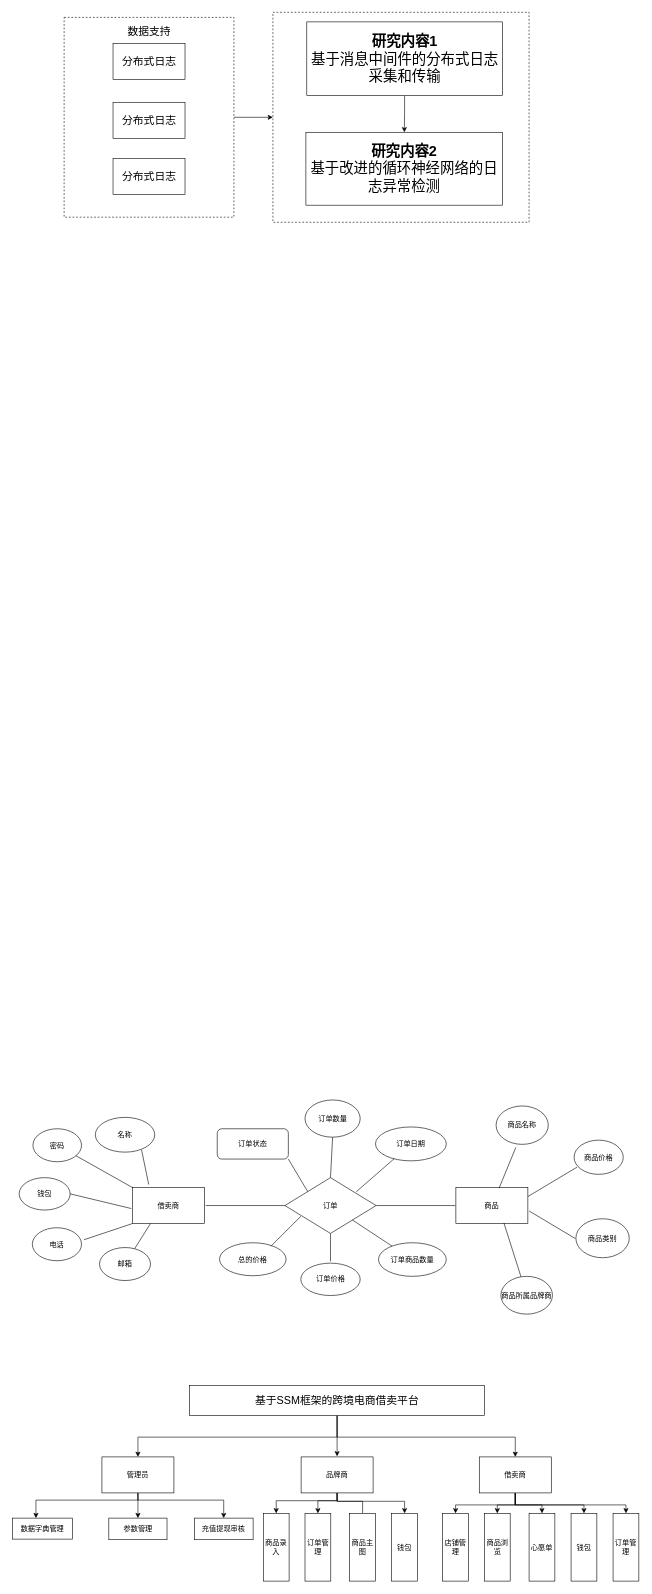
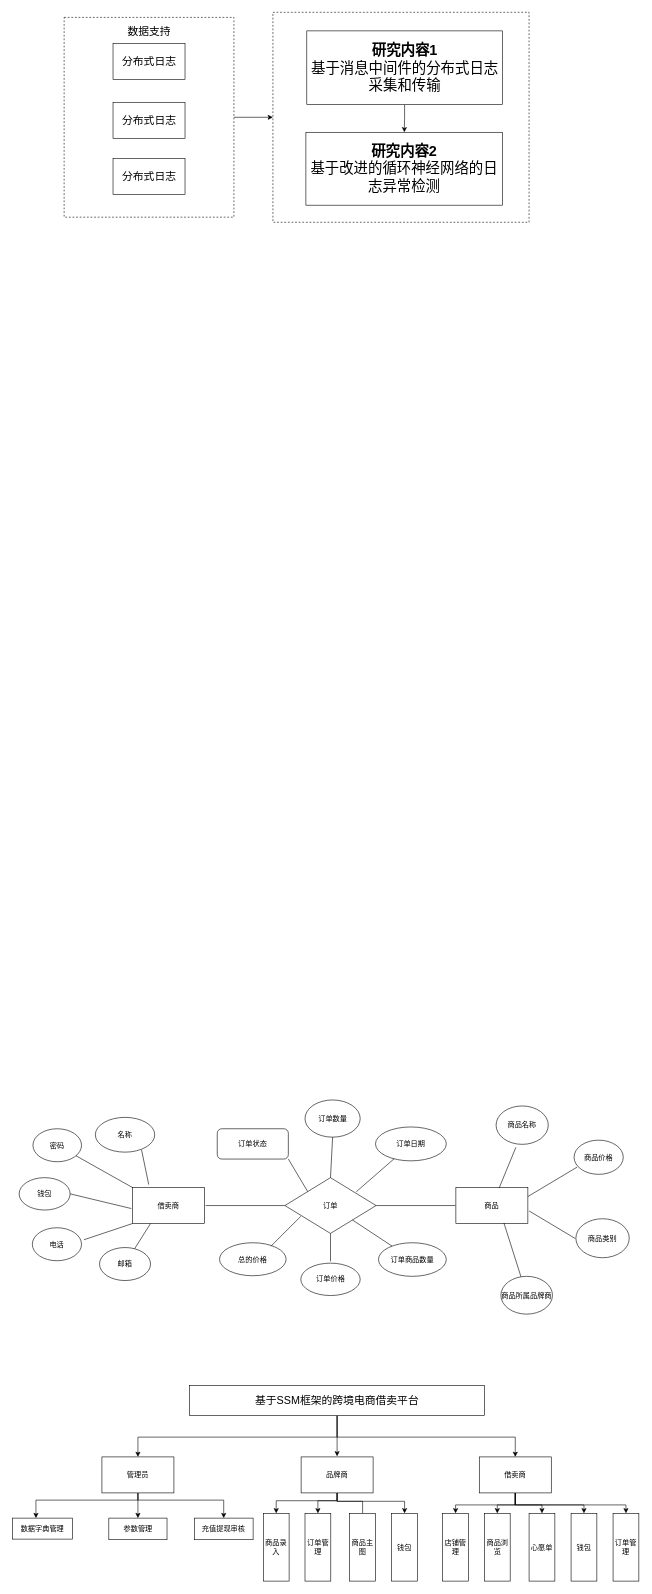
(404, 59) -> (404, 68)
